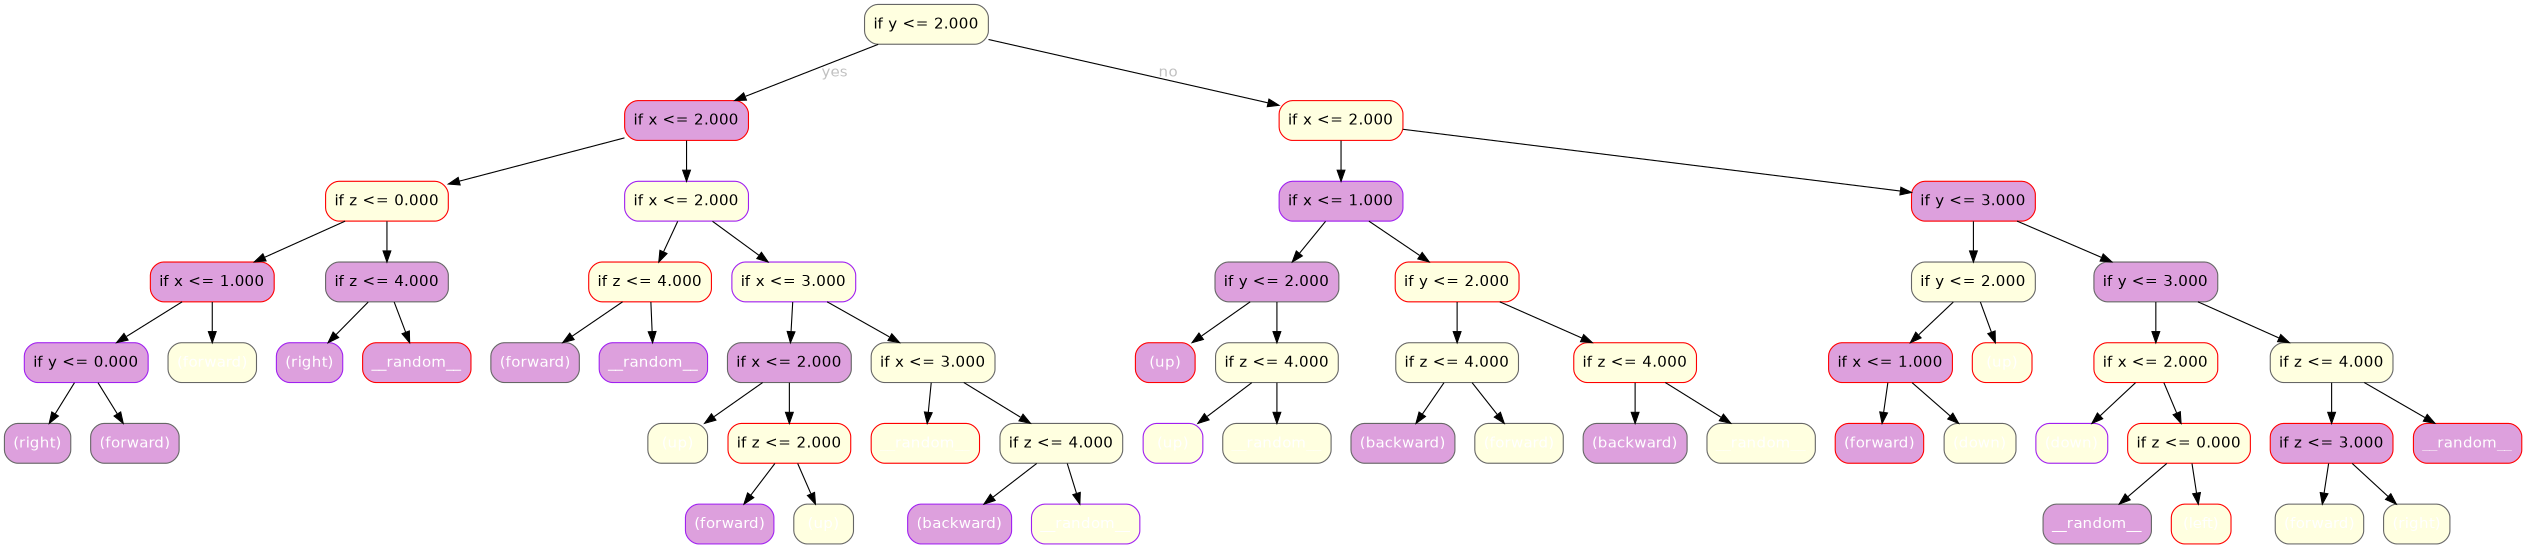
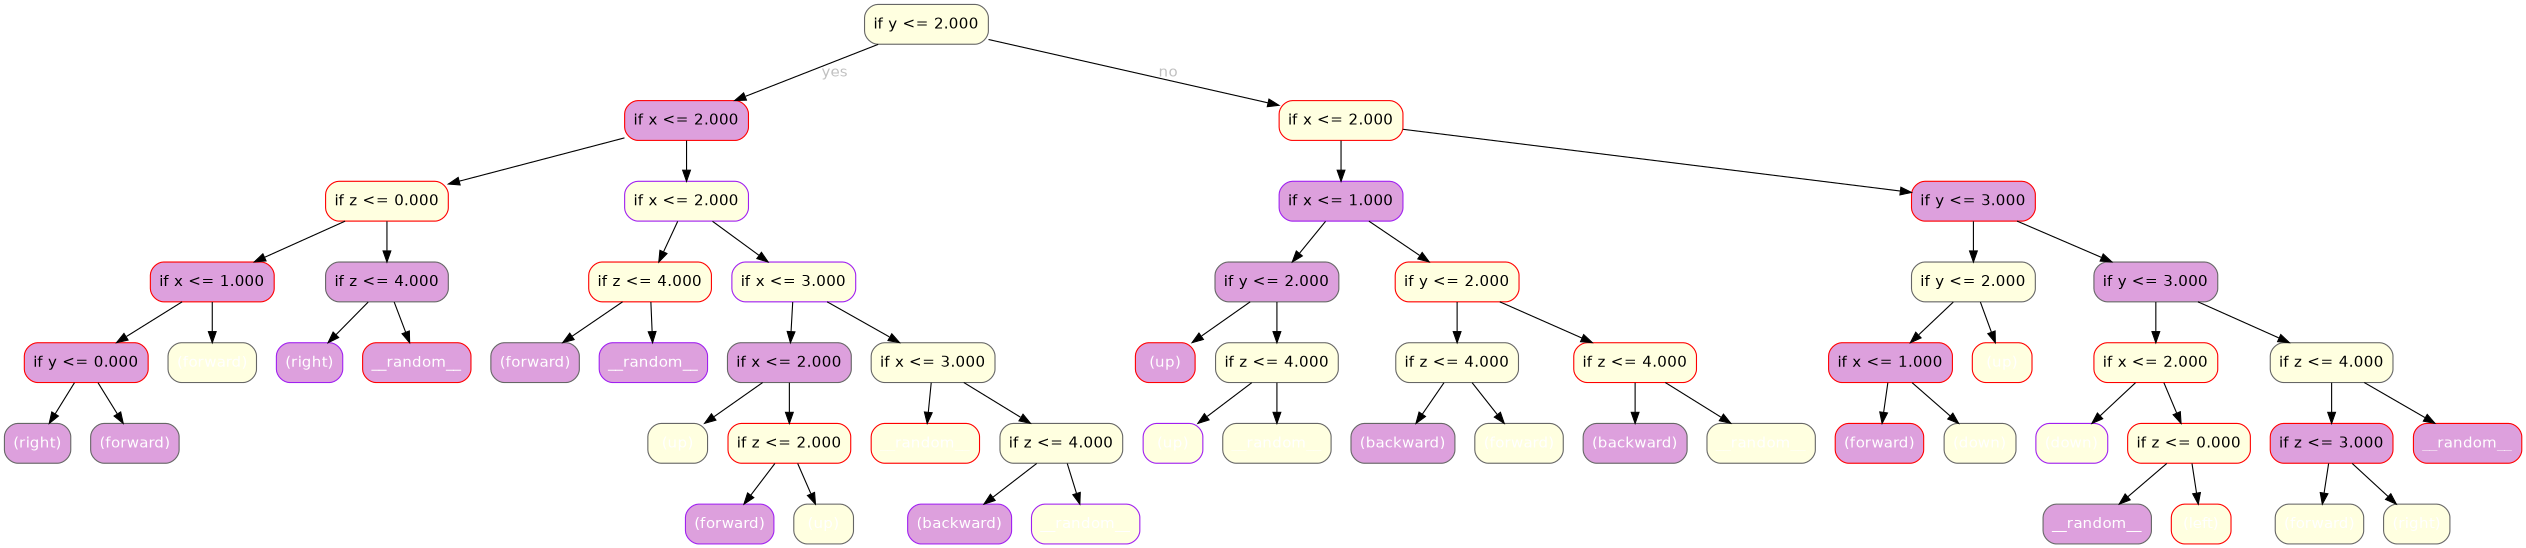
(86, 363) -> (86, 363)
